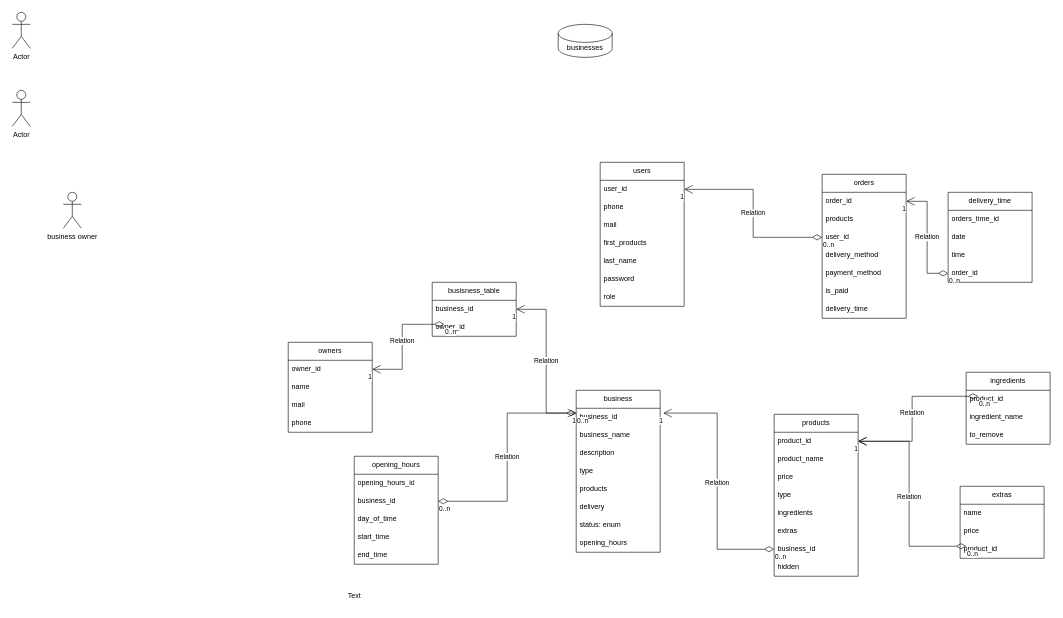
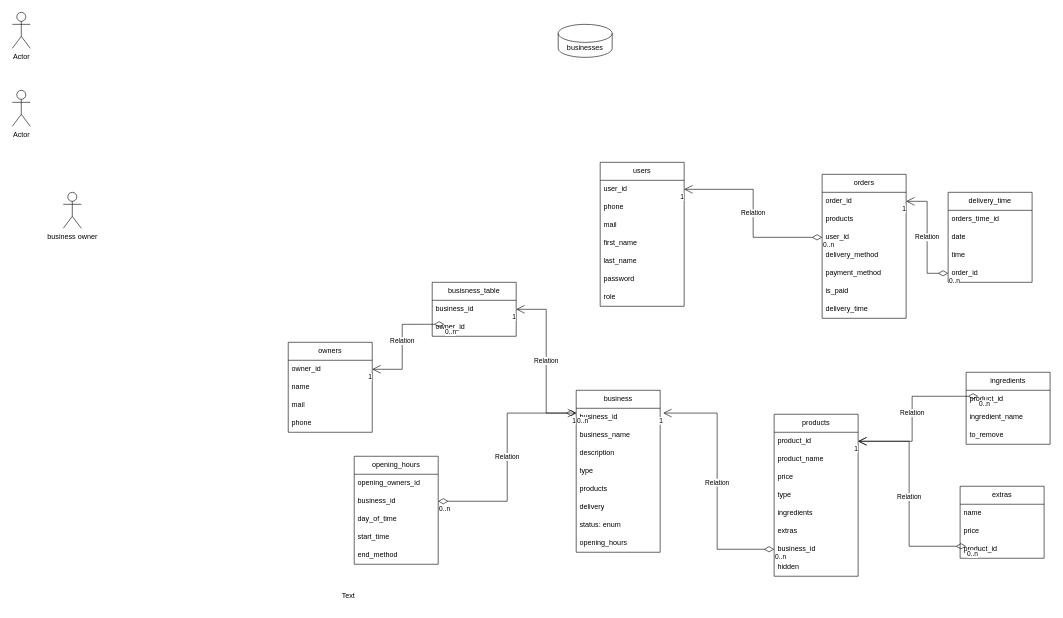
(631, 243) -> (623, 243)
(388, 483) -> (390, 483)
(373, 555) -> (378, 555)
(354, 596) -> (348, 596)
